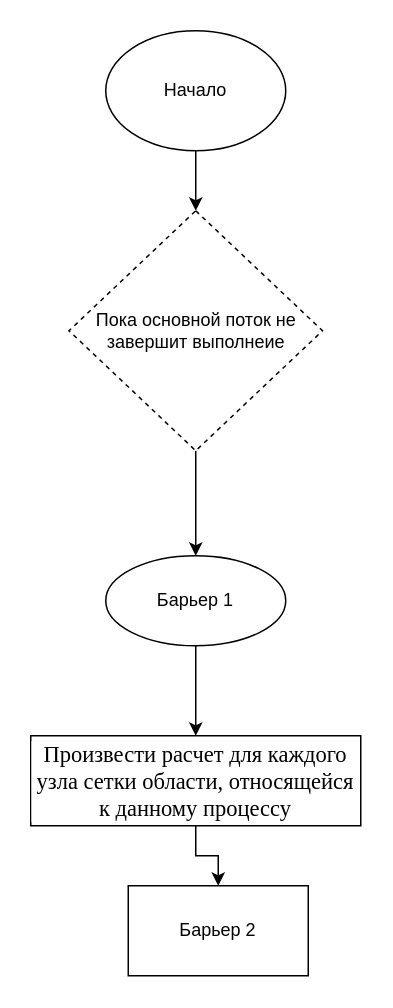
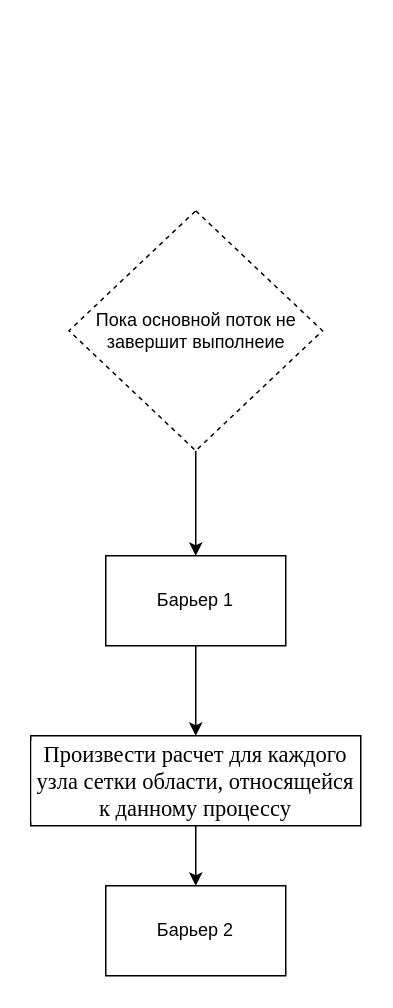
(196, 91) -> none
(196, 176) -> none
(196, 601) -> (196, 601)
(218, 931) -> (196, 931)
